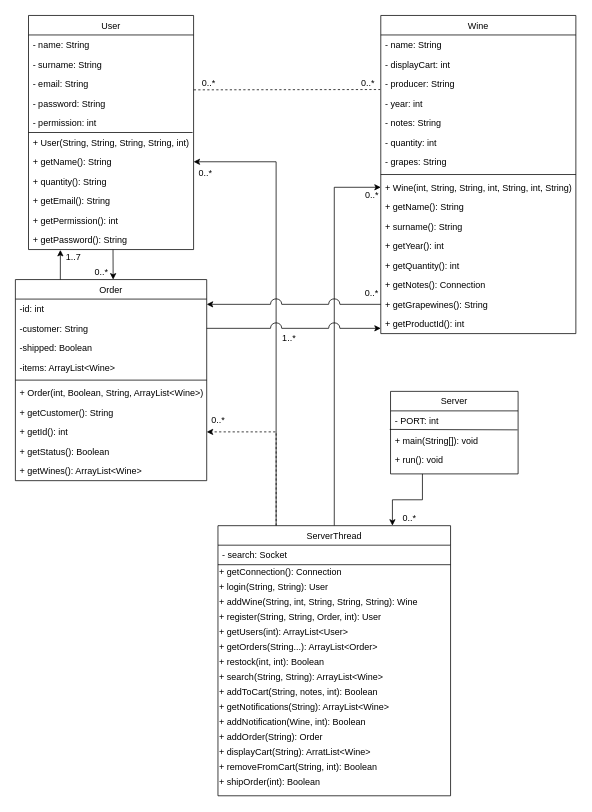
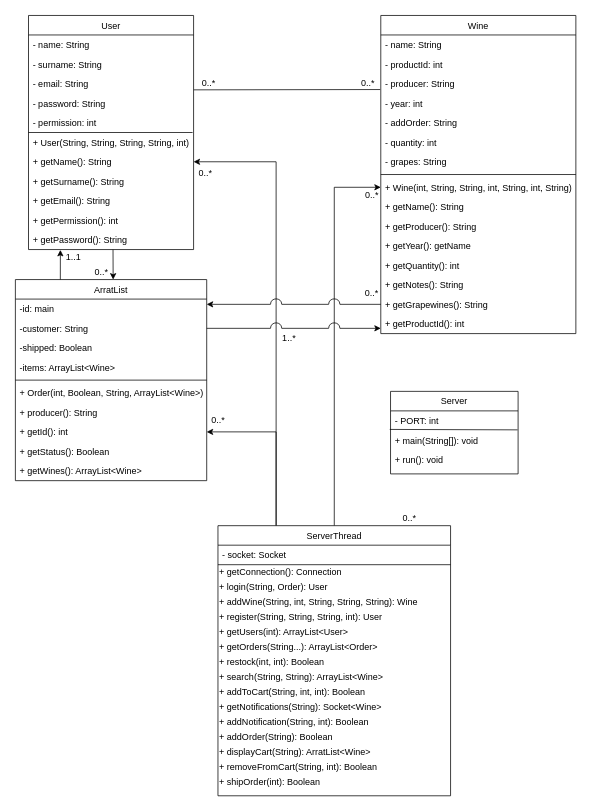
(423, 65) -> (420, 65)
(286, 90) -> (286, 90)
(418, 123) -> (425, 123)
(77, 182) -> (83, 182)
(428, 227) -> (438, 227)
(420, 246) -> (432, 246)
(74, 257) -> (74, 257)
(441, 285) -> (430, 285)
(111, 290) -> (111, 290)
(35, 309) -> (38, 309)
(73, 413) -> (65, 413)
(243, 432) -> (243, 432)
(409, 500) -> none
(259, 555) -> (259, 555)
(282, 587) -> (281, 587)
(315, 617) -> (316, 617)
(308, 692) -> (302, 692)
(317, 707) -> (311, 707)
(300, 722) -> (305, 722)
(278, 737) -> (282, 737)
